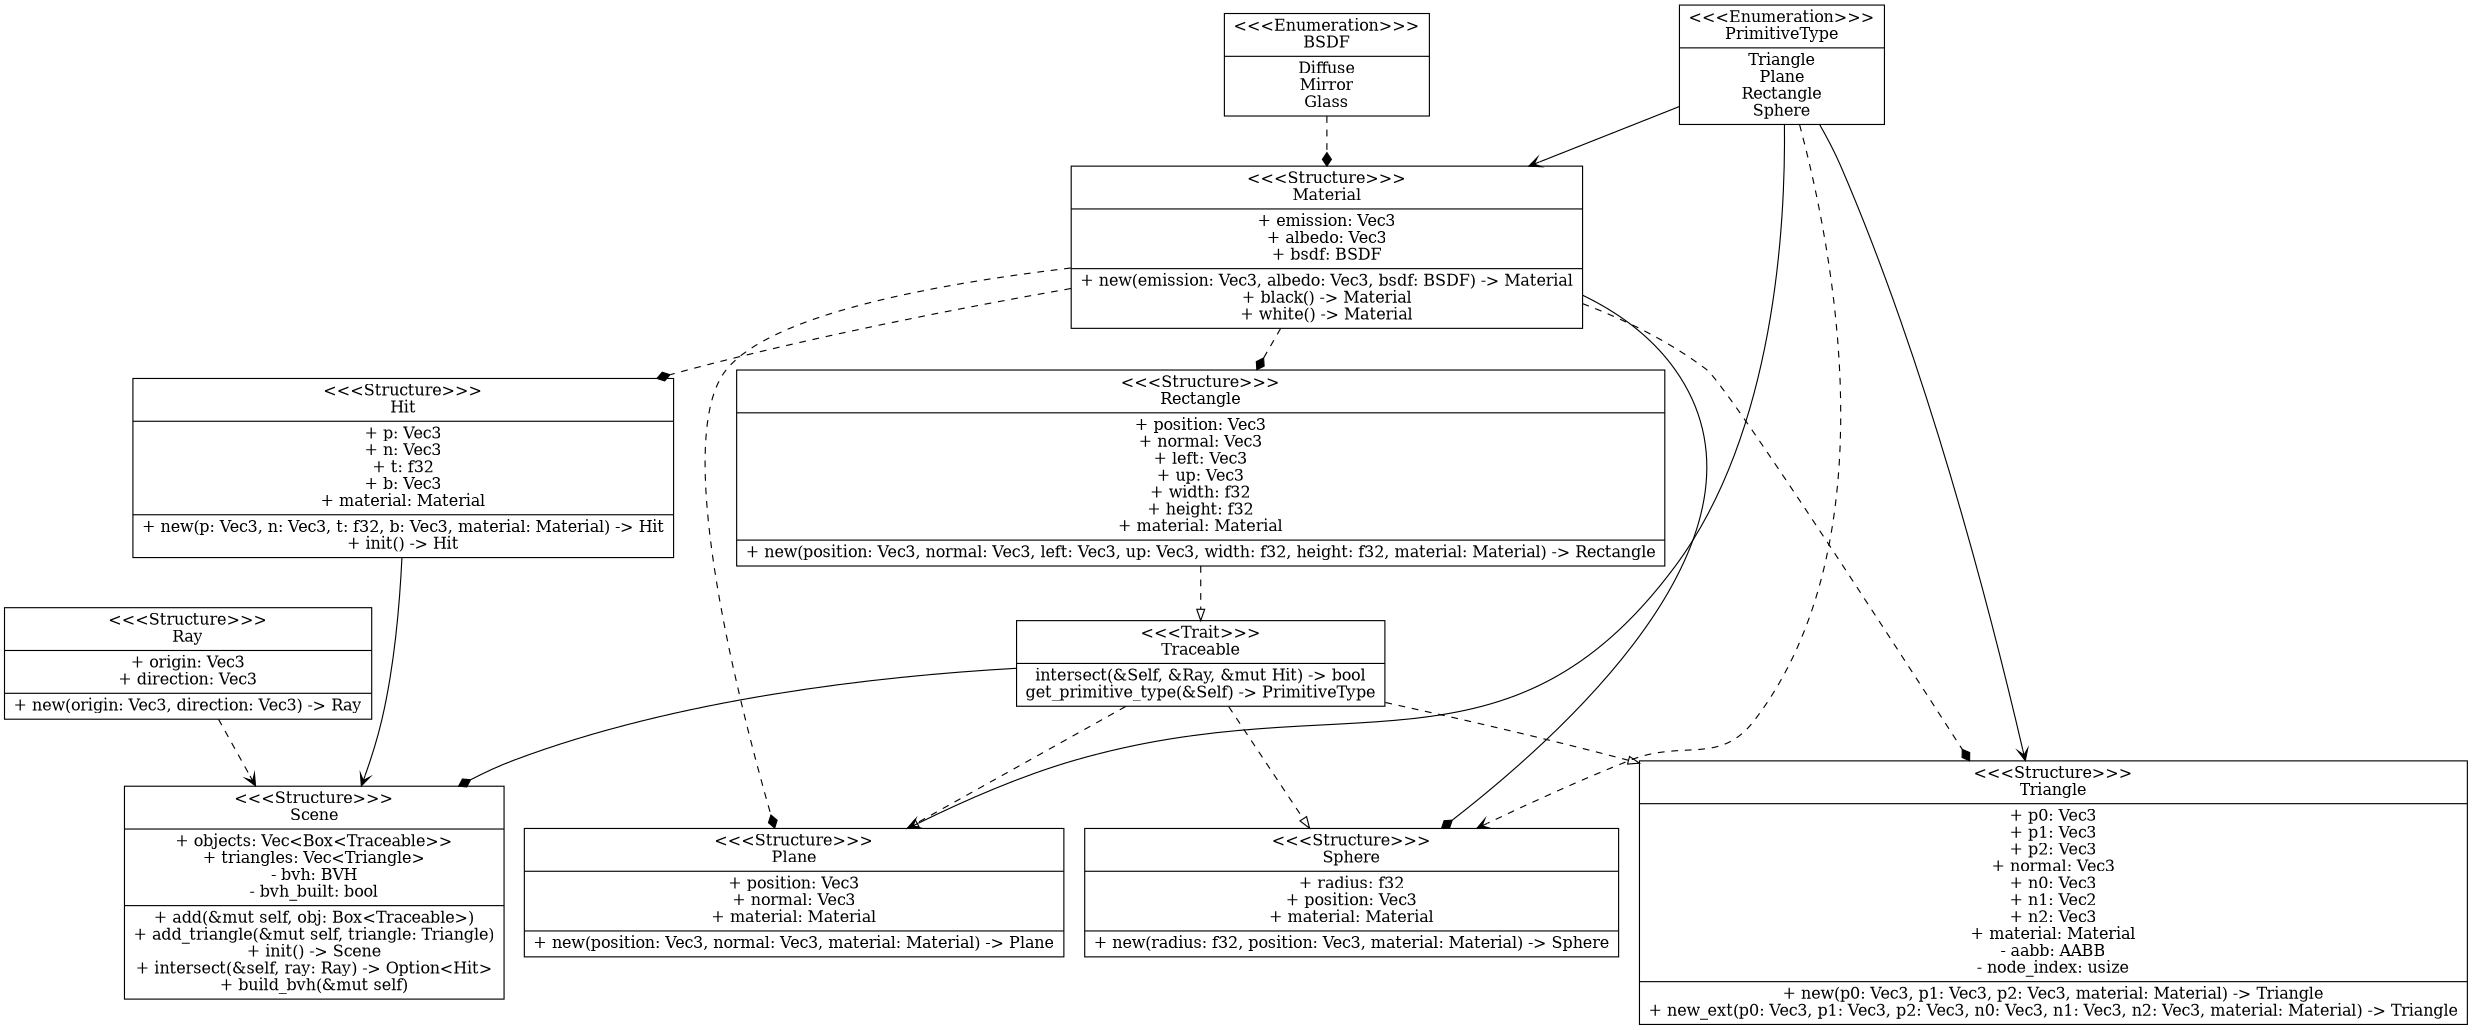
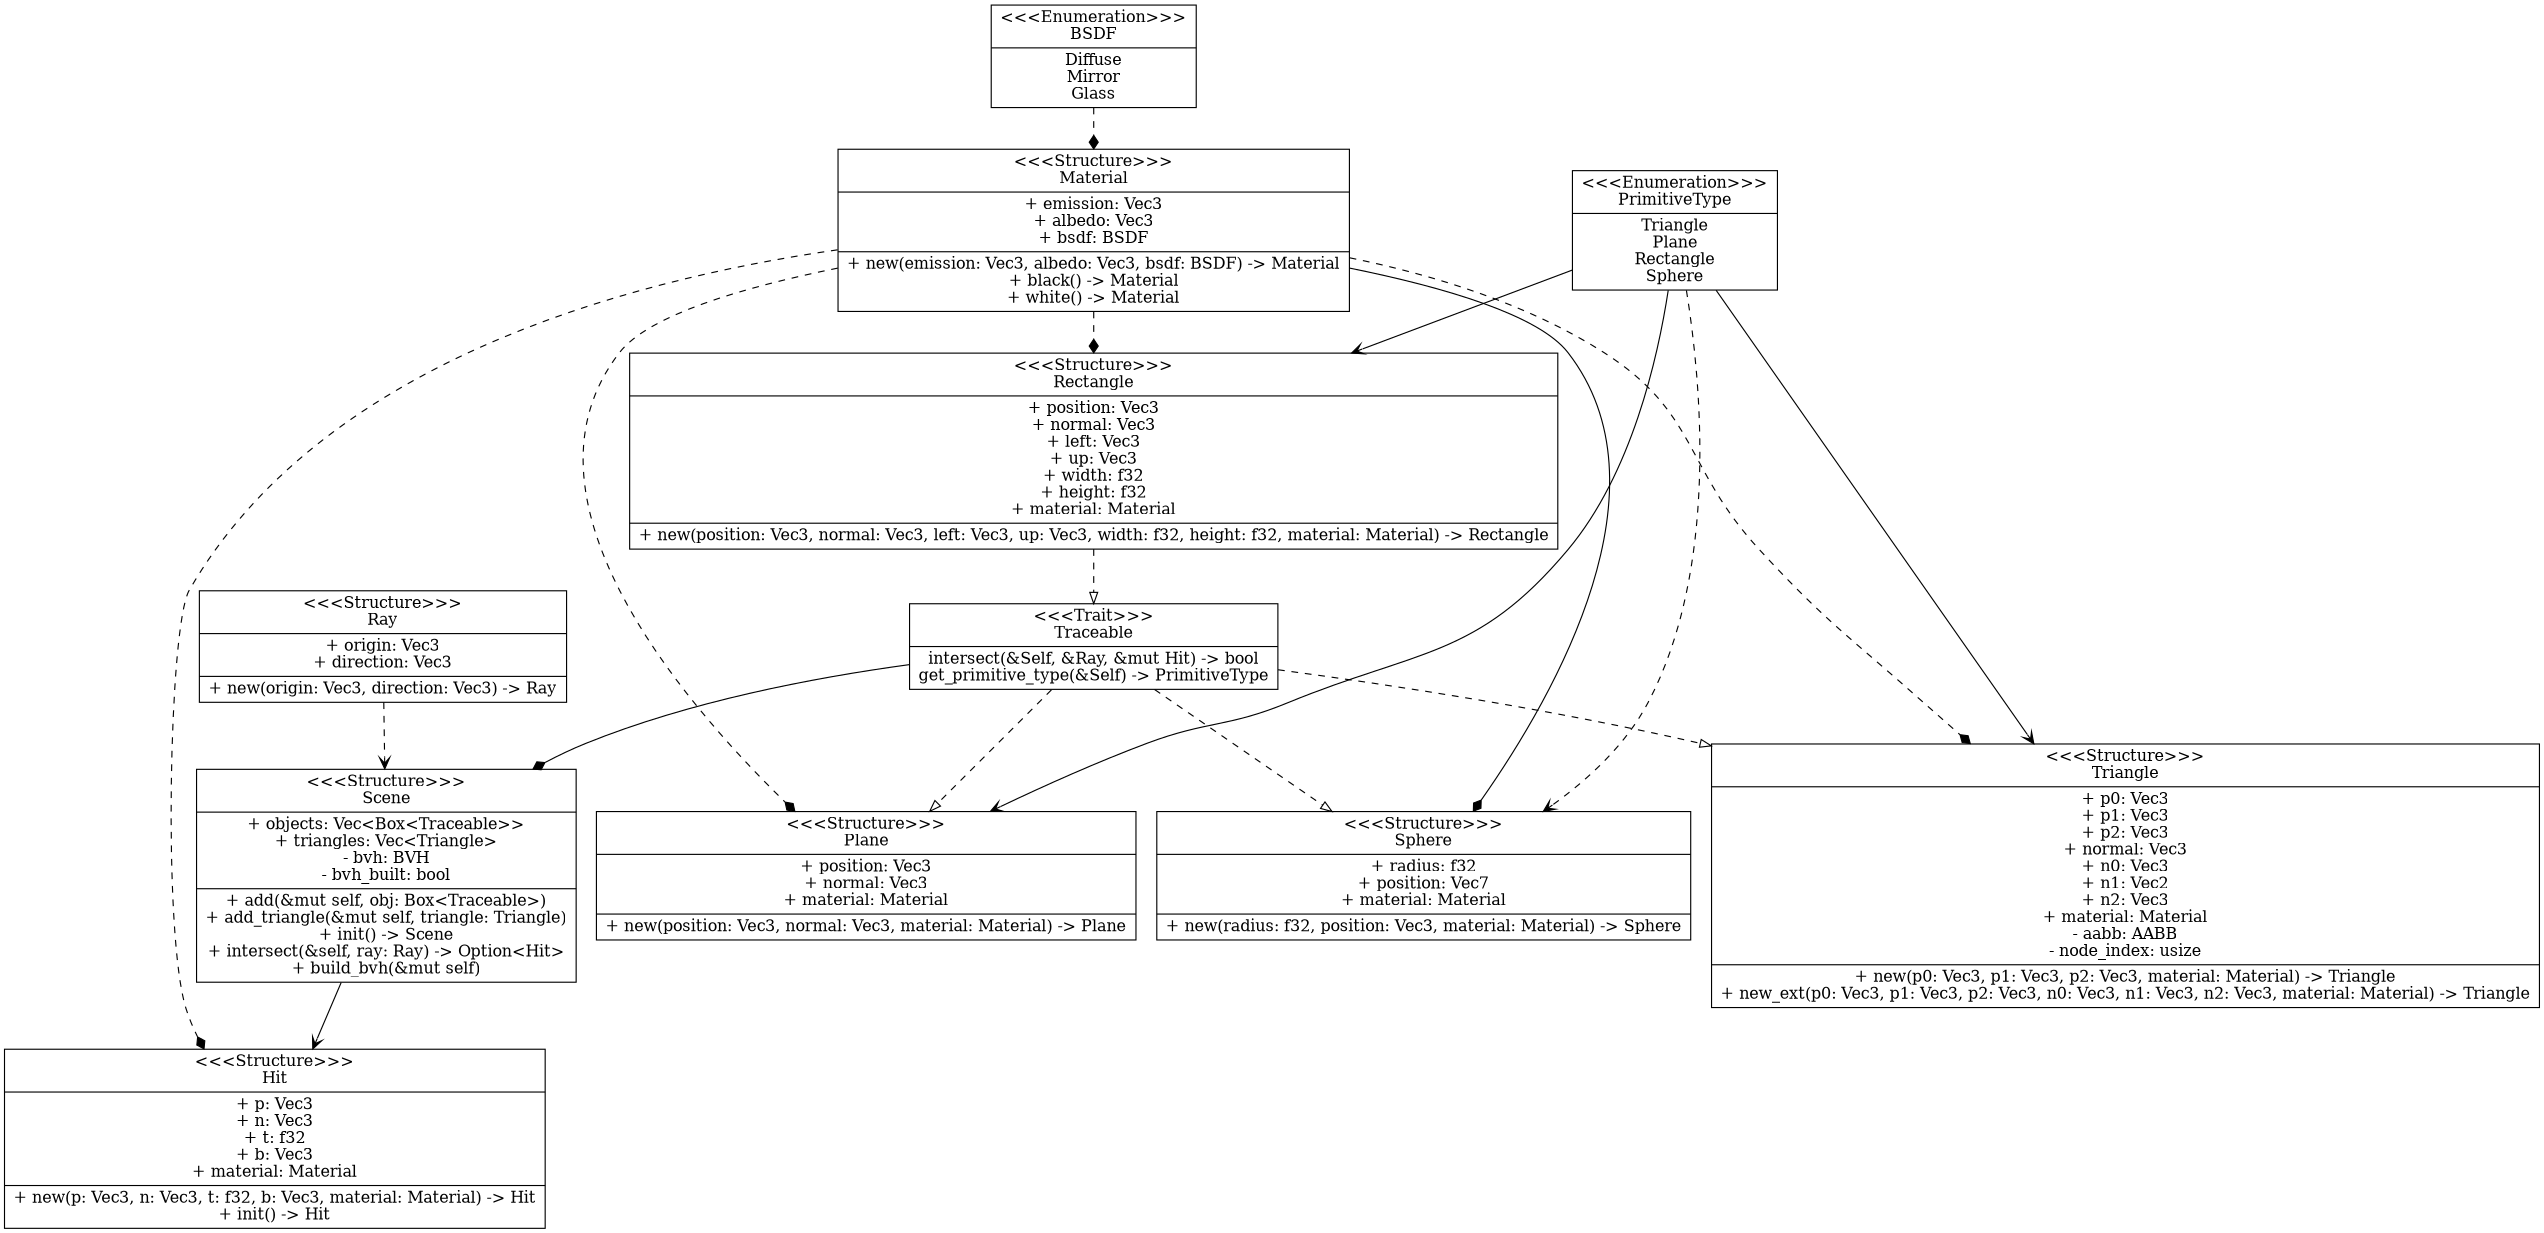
(1609, 134) -> (1467, 309)
(392, 668) -> (329, 1010)
(1352, 901) -> (1424, 884)
